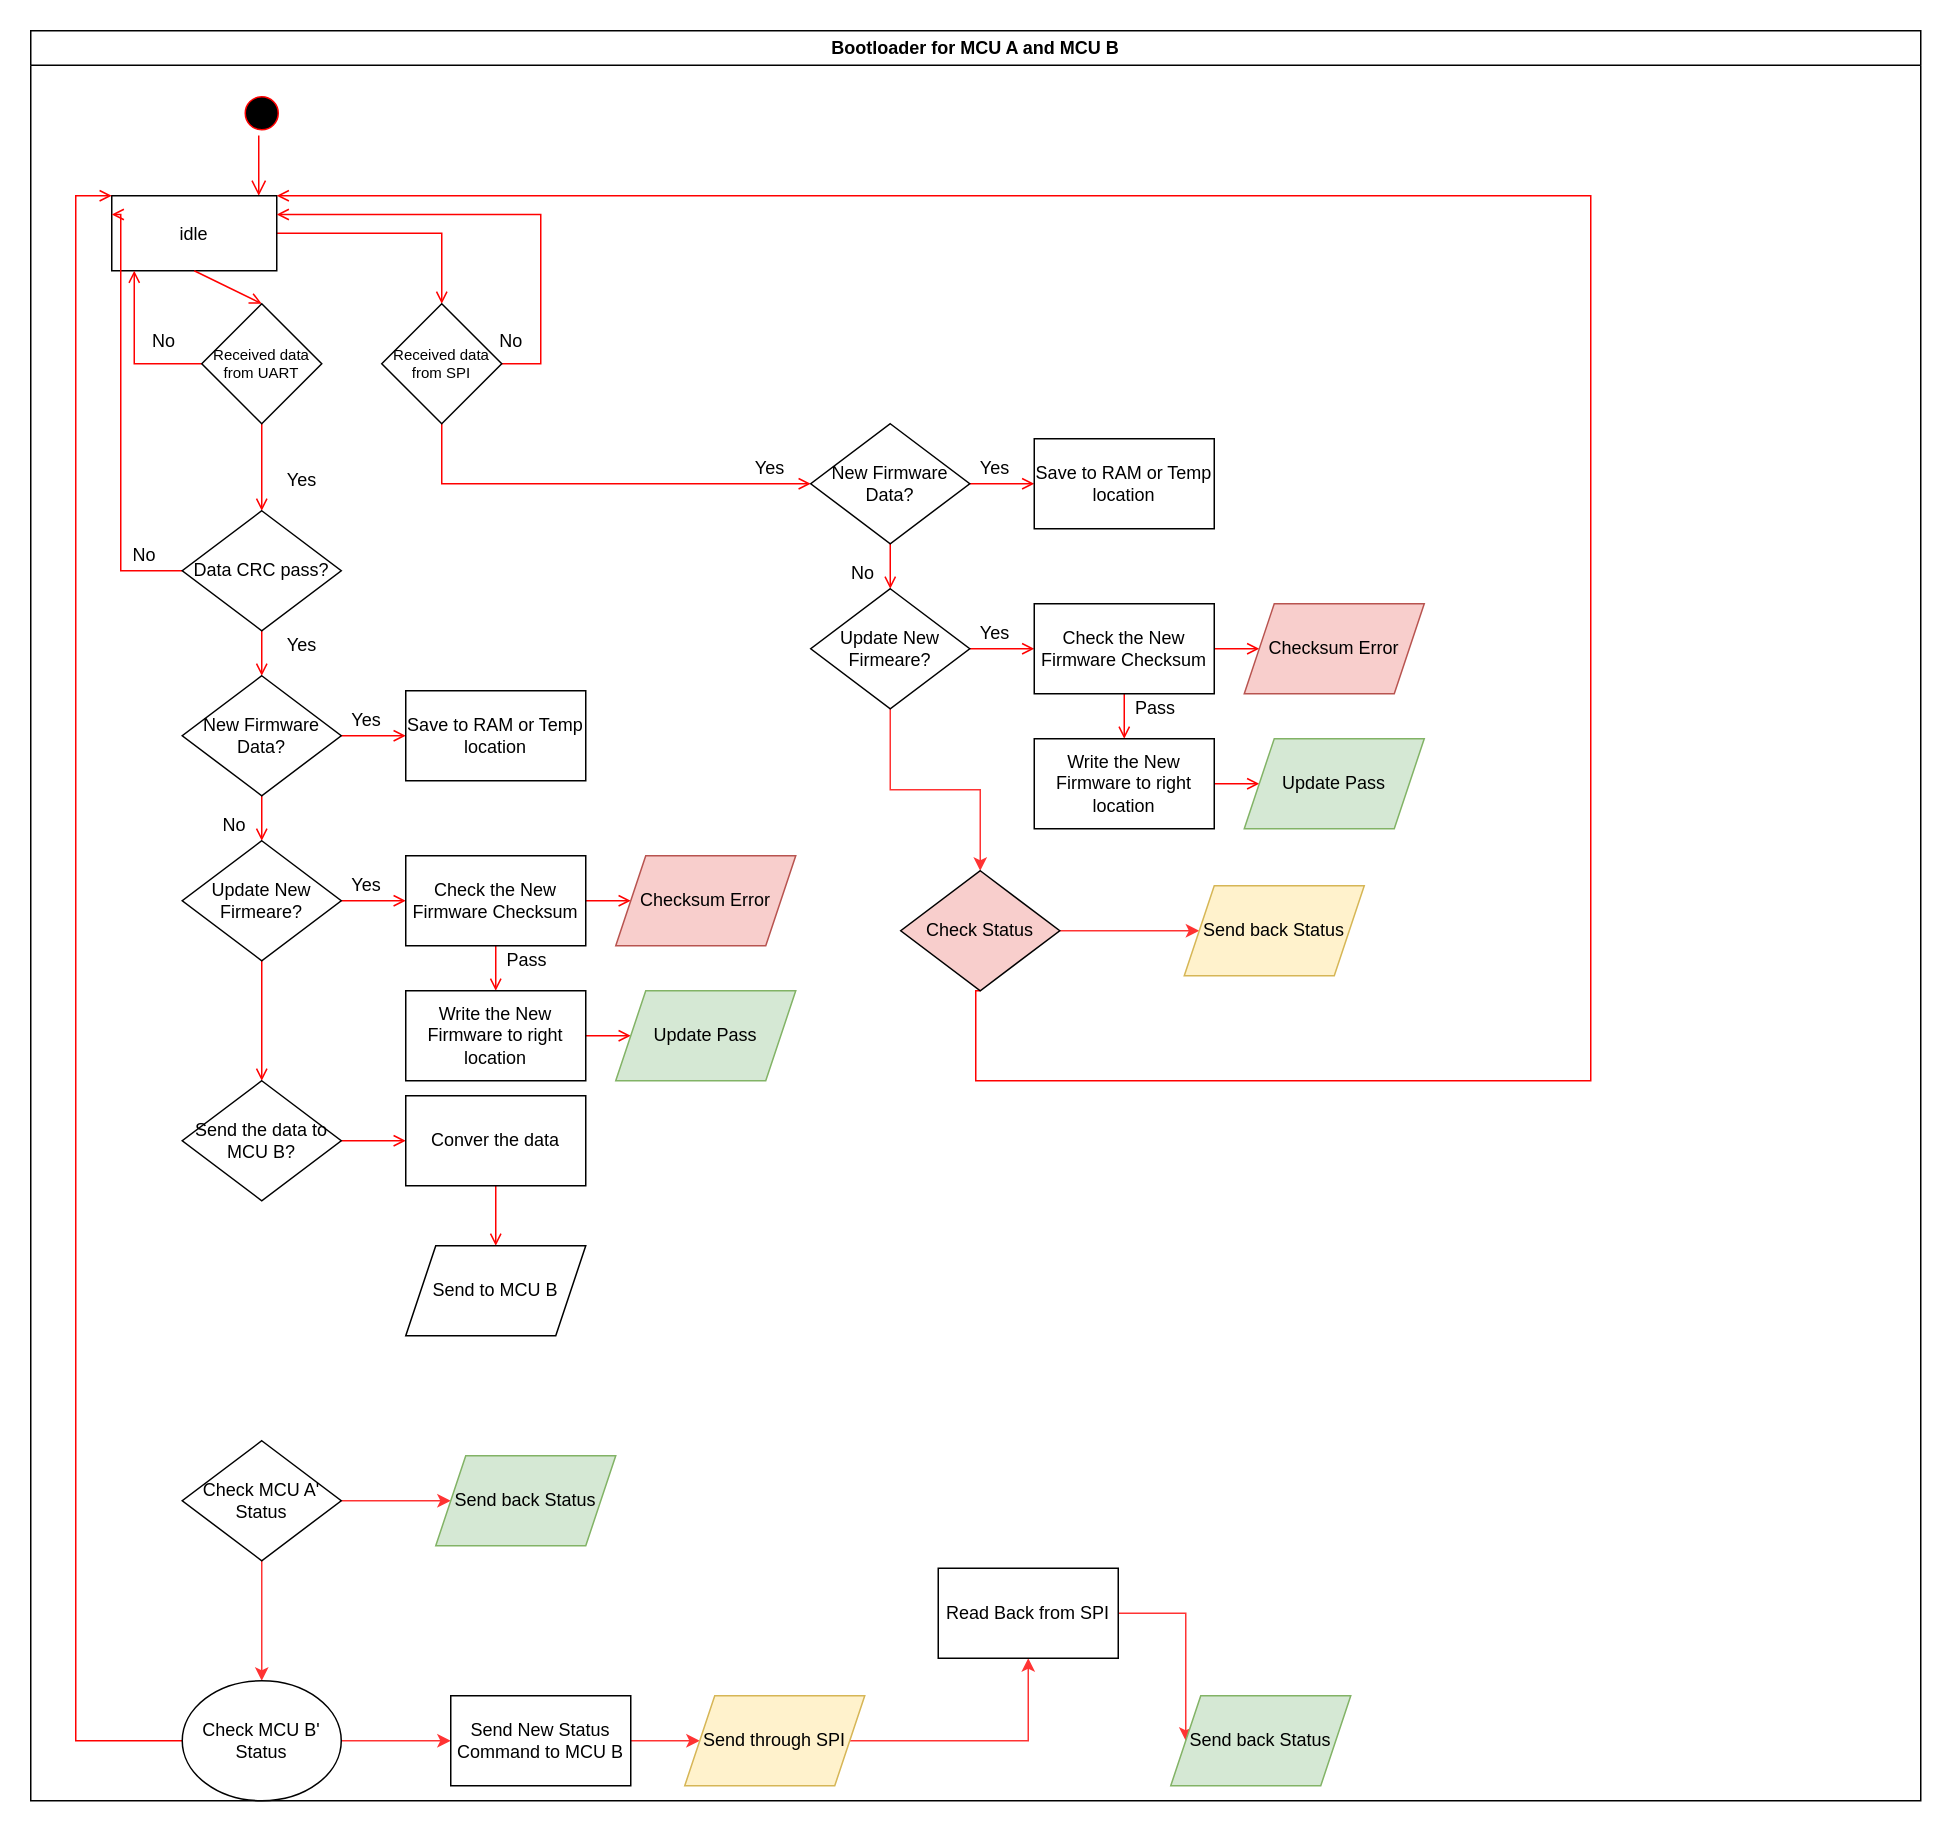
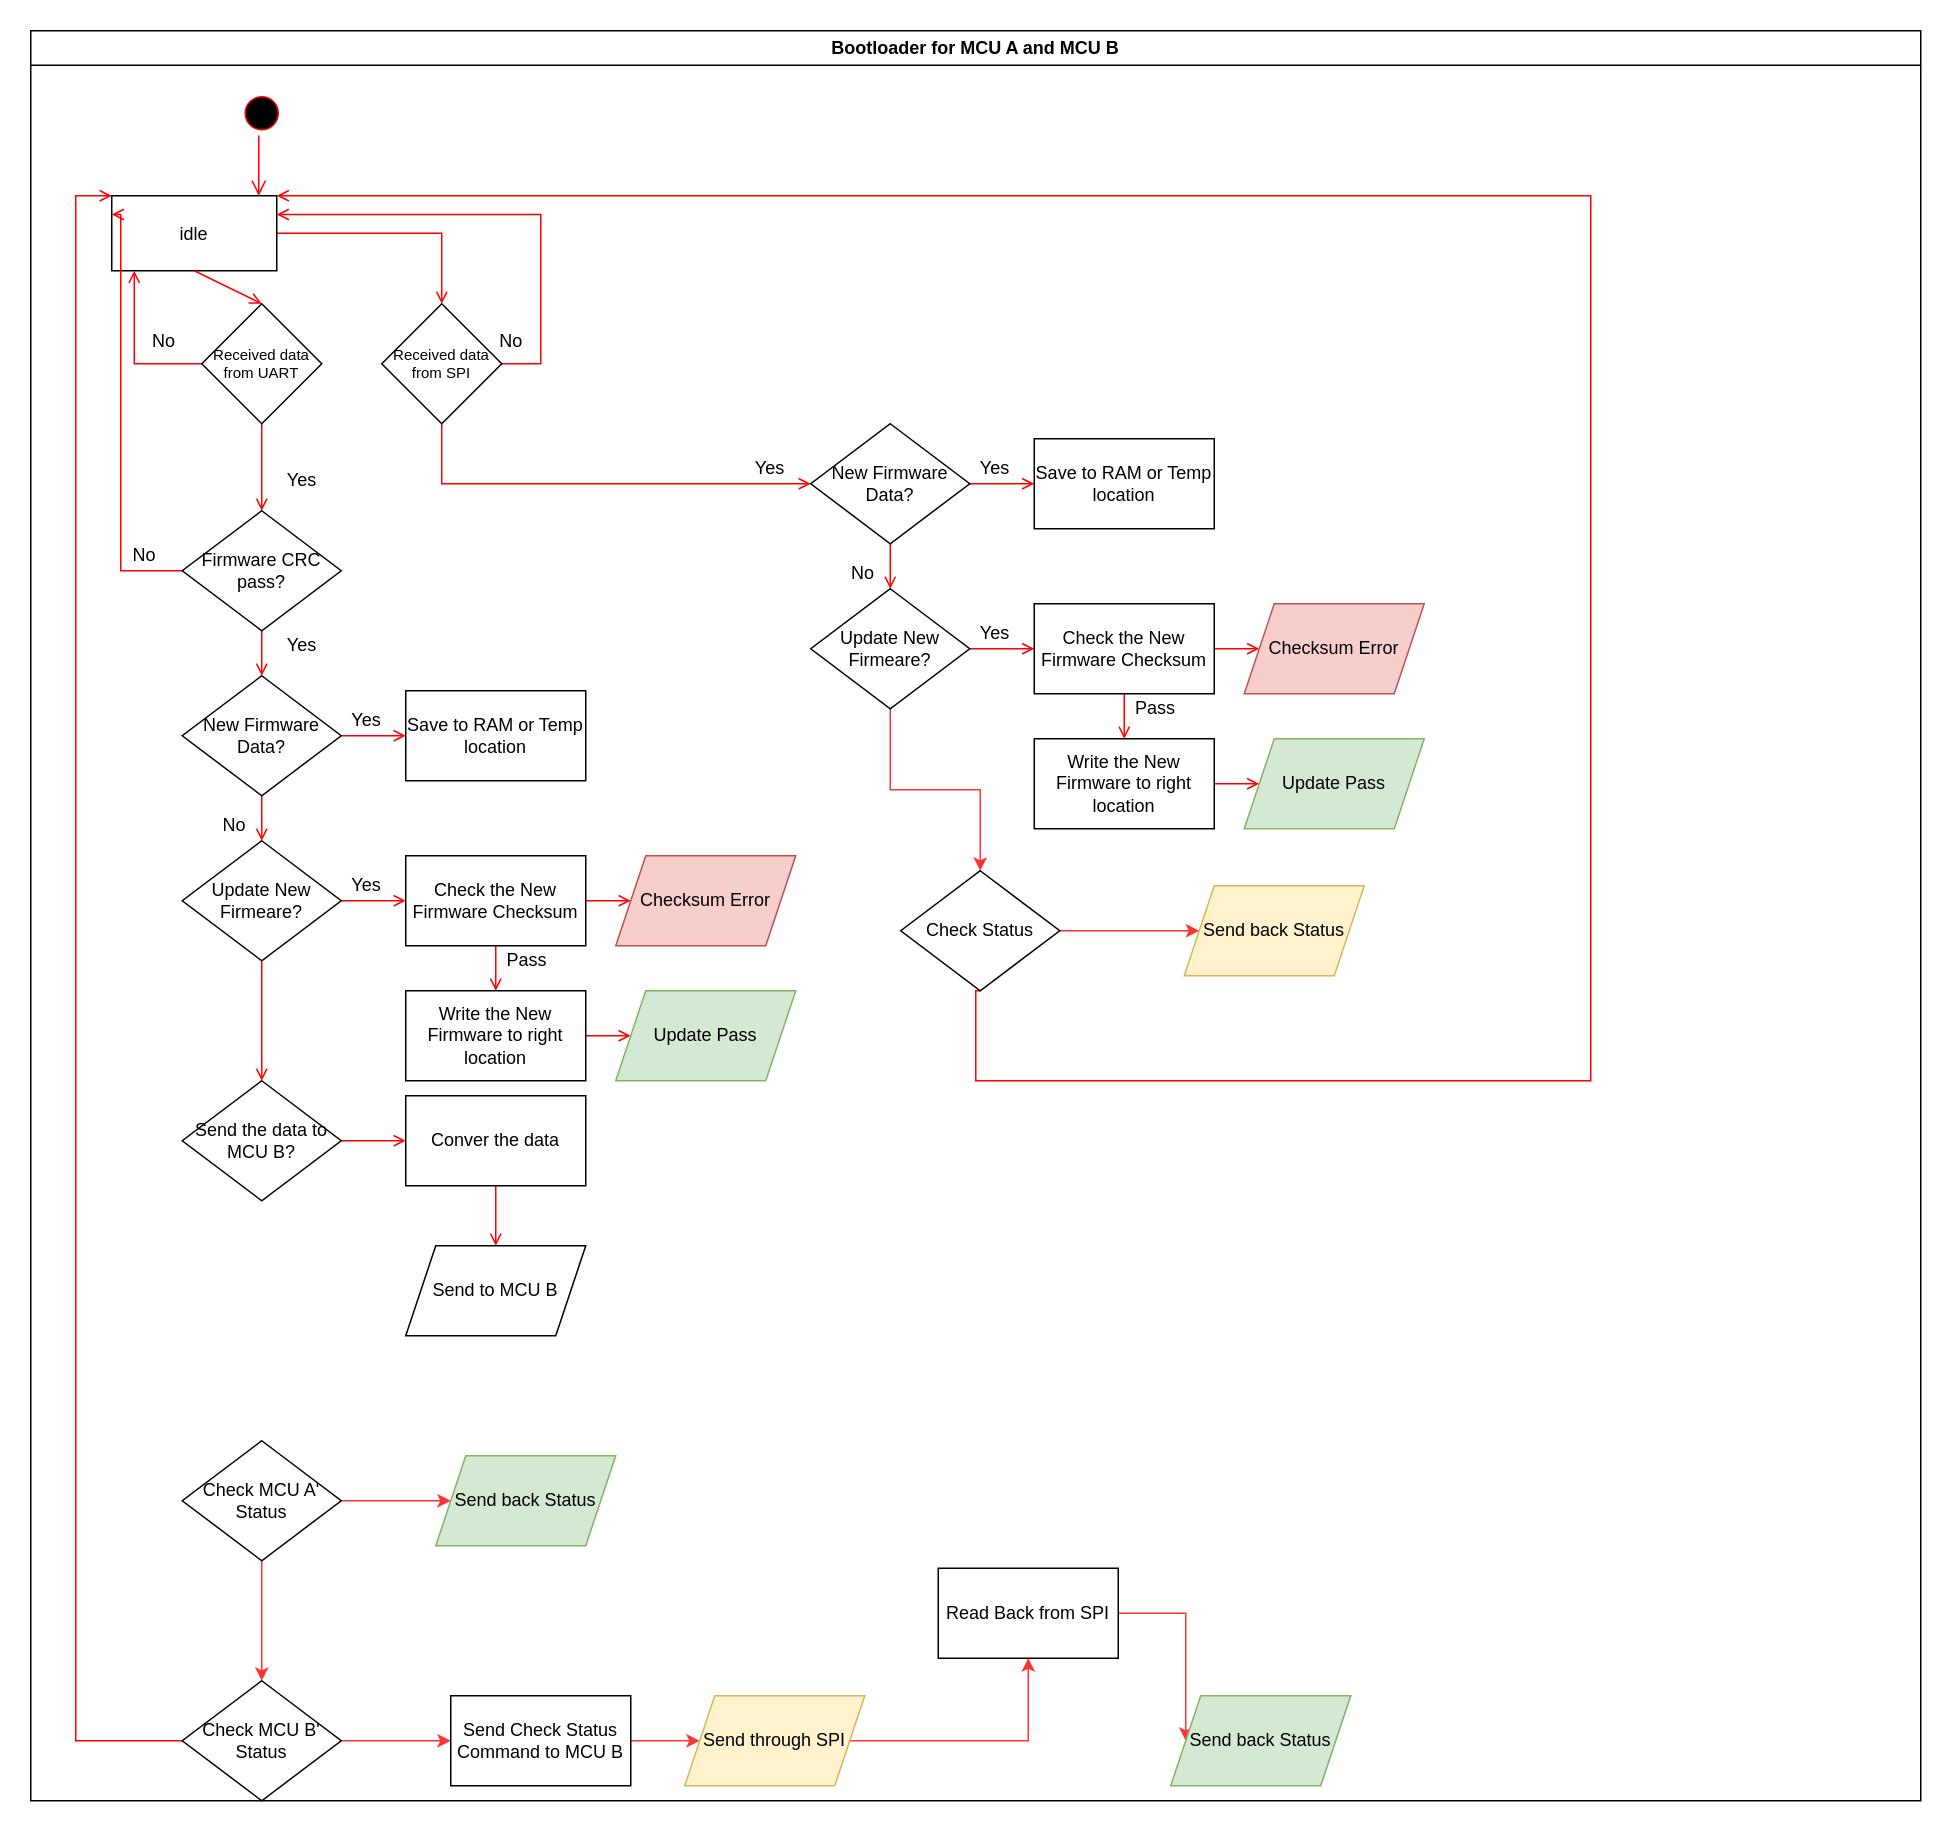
(262, 571) -> (262, 571)
(980, 931) -> (980, 931)
(262, 1741) -> (262, 1741)
(541, 1741) -> (541, 1741)
